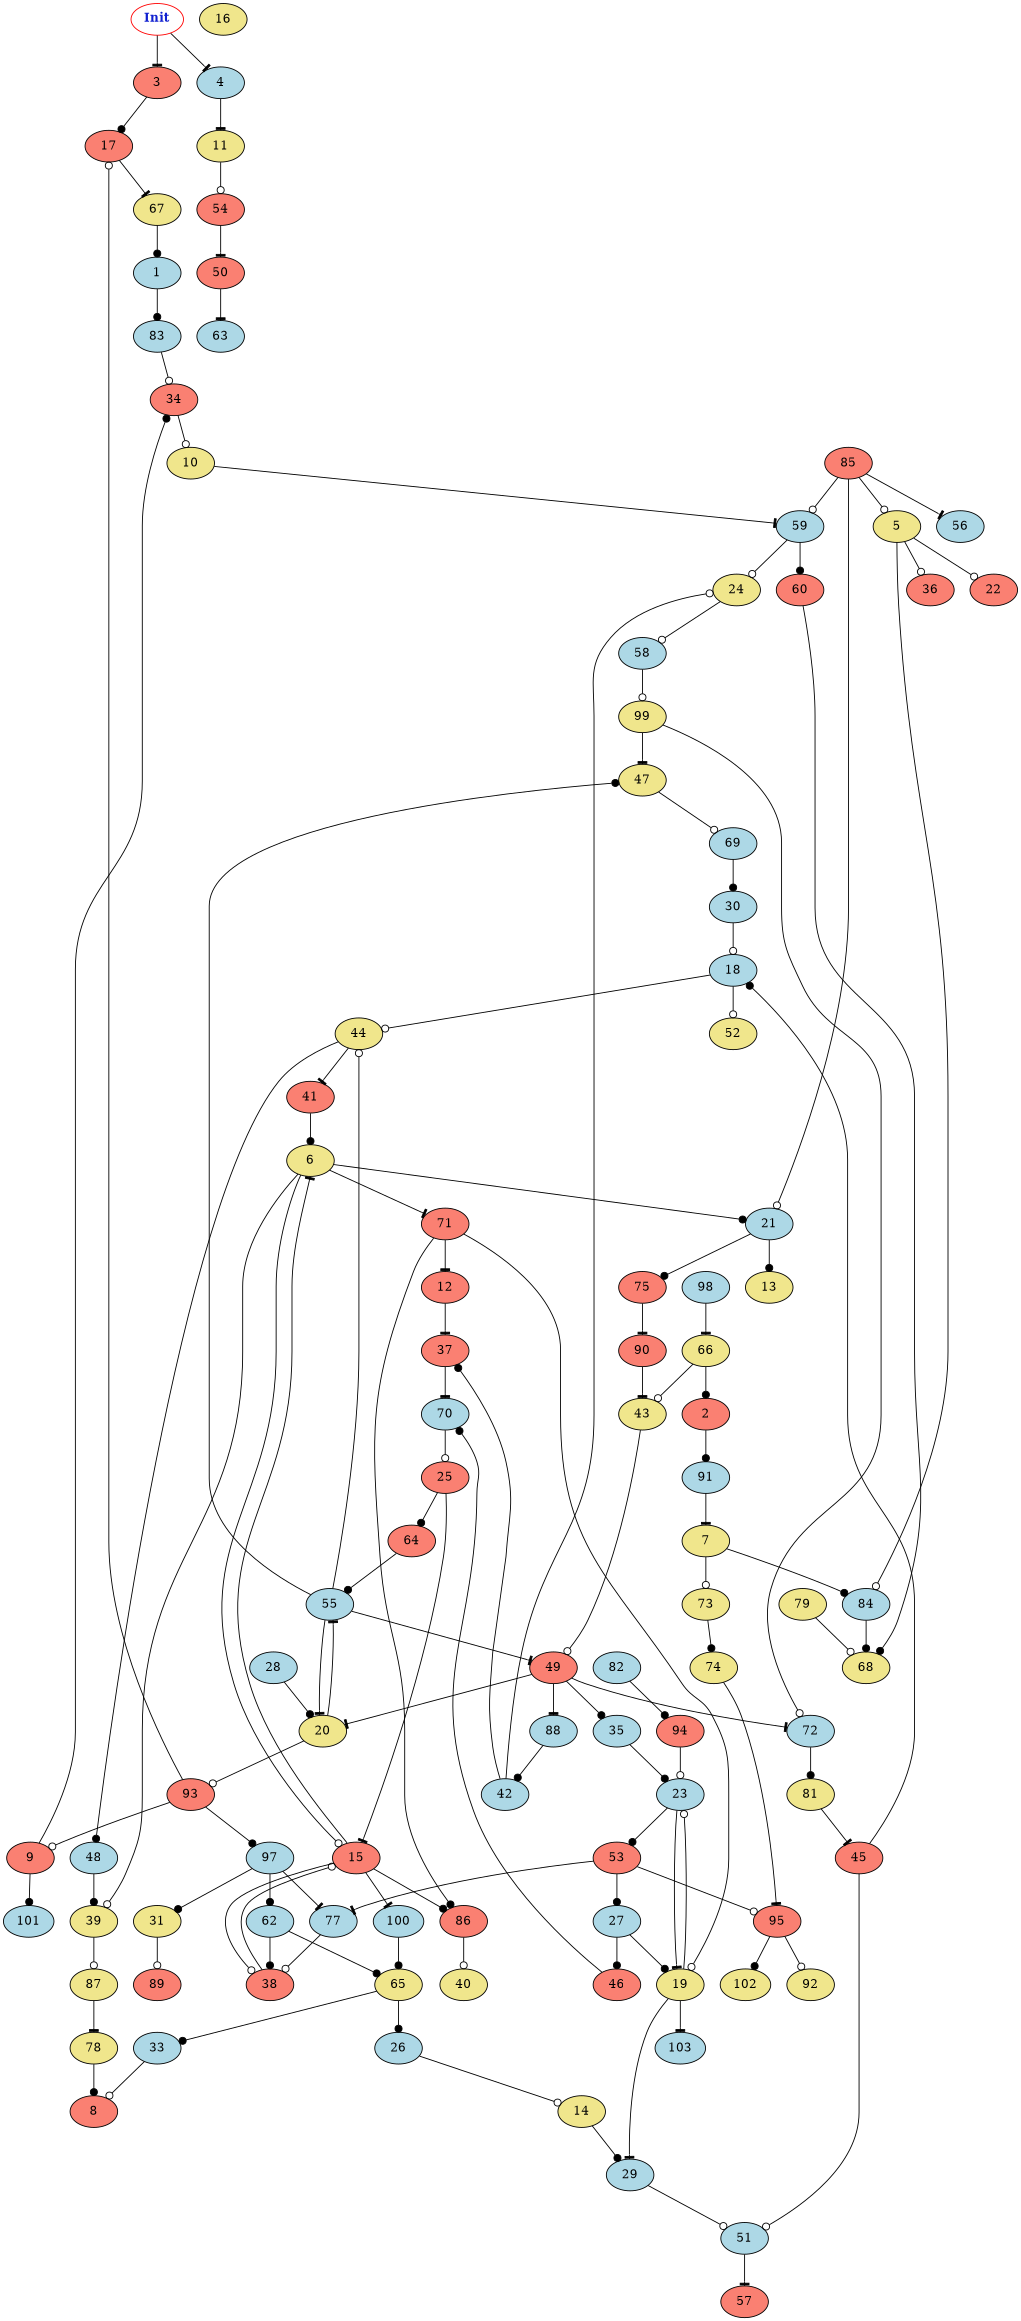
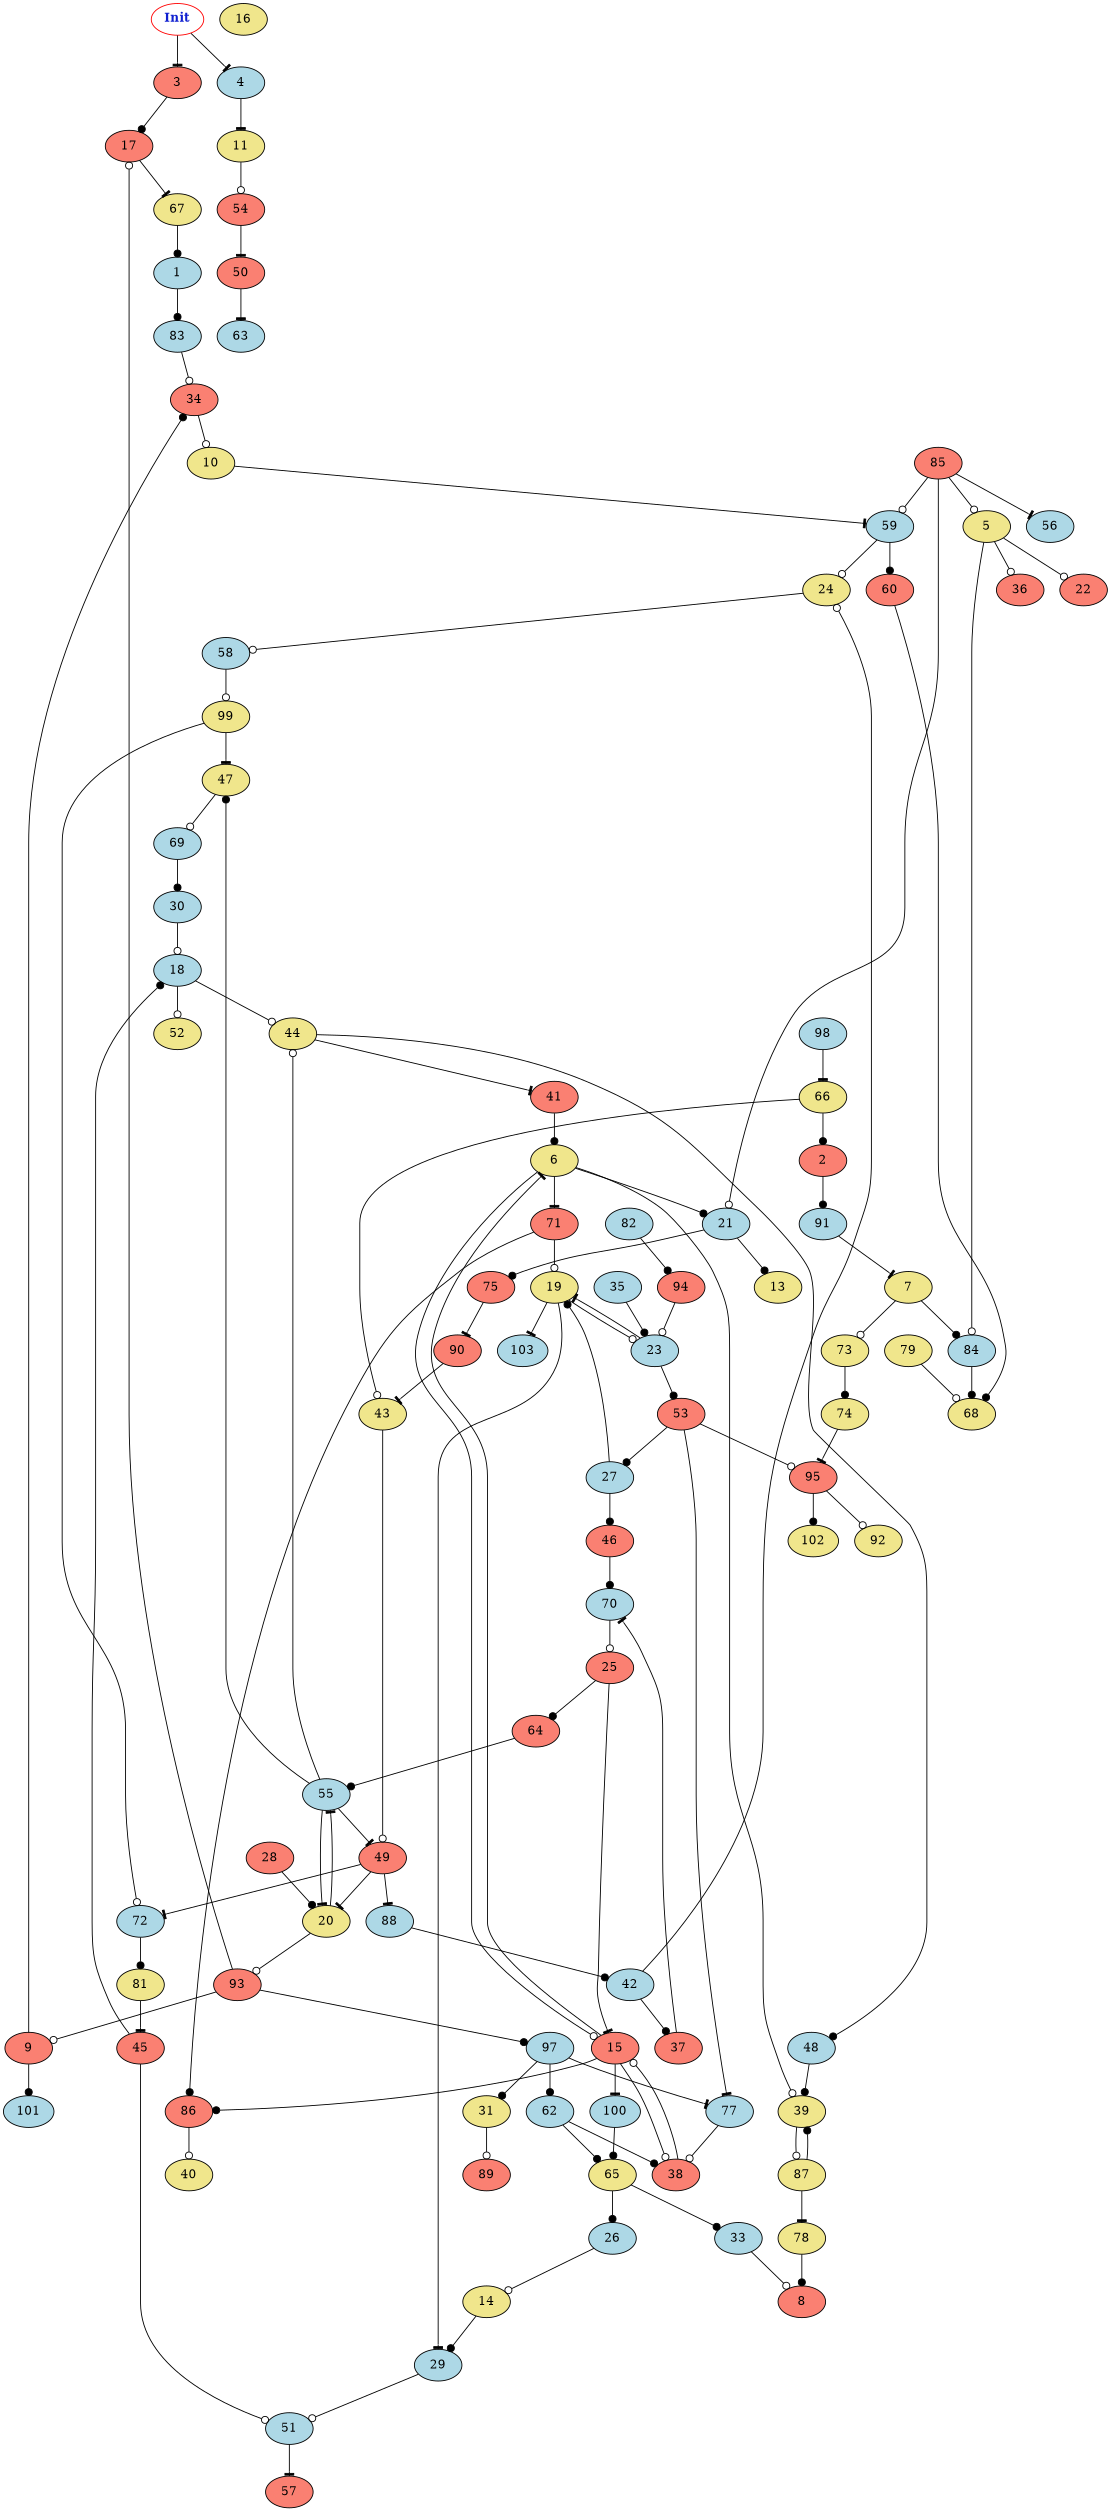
(445, 1287) -> none
(274, 1668) -> (270, 1858)
(583, 1697) -> none
none -> (808, 2147)
